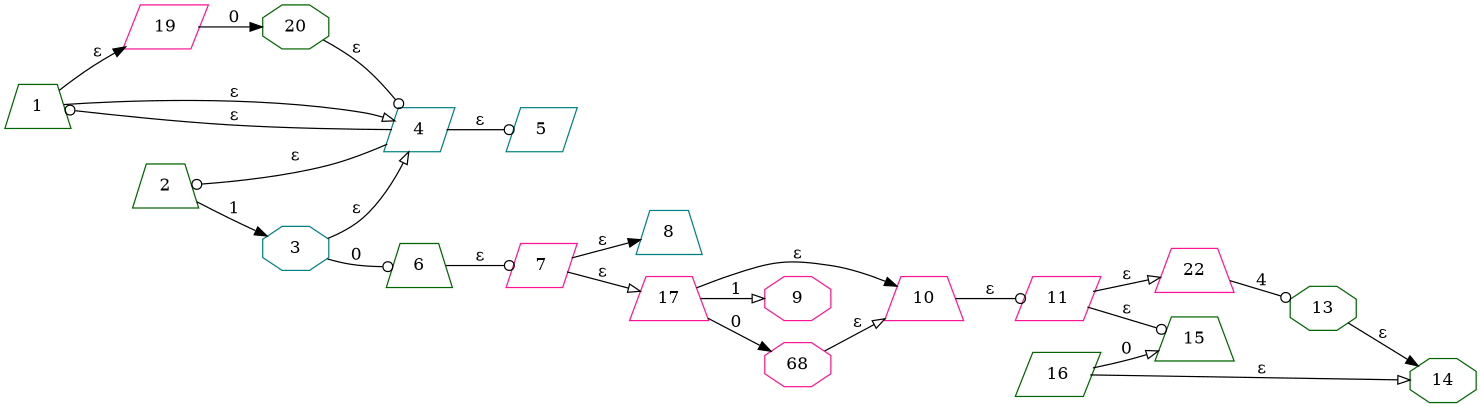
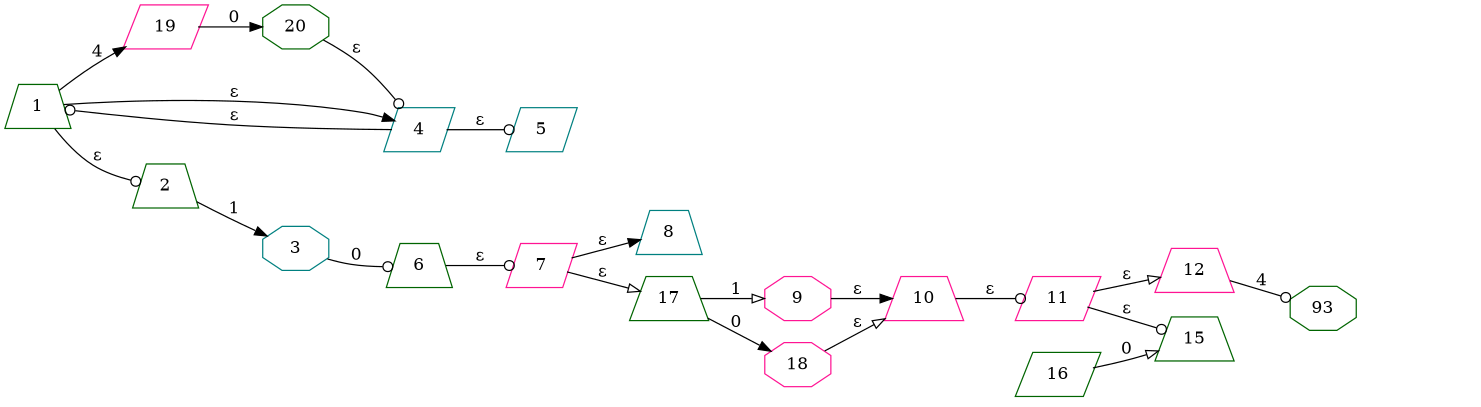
(98, 52) -> (98, 52)
(224, 101) -> (224, 101)
(297, 172) -> (88, 162)
(373, 208) -> none
(790, 262) -> (855, 299)
(1195, 270) -> (1195, 270)
(669, 299) -> (669, 299)
(1323, 308) -> (1323, 308)
(798, 365) -> (798, 365)
(1443, 381) -> none
